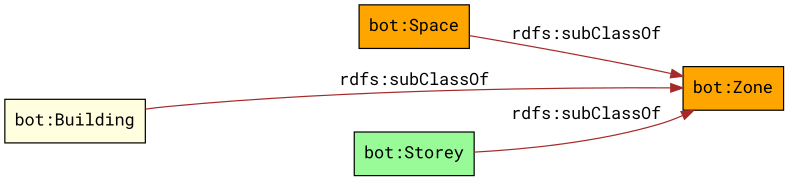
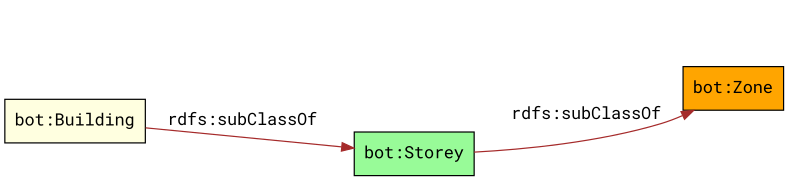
(414, 27) -> none
(408, 92) -> (244, 137)
